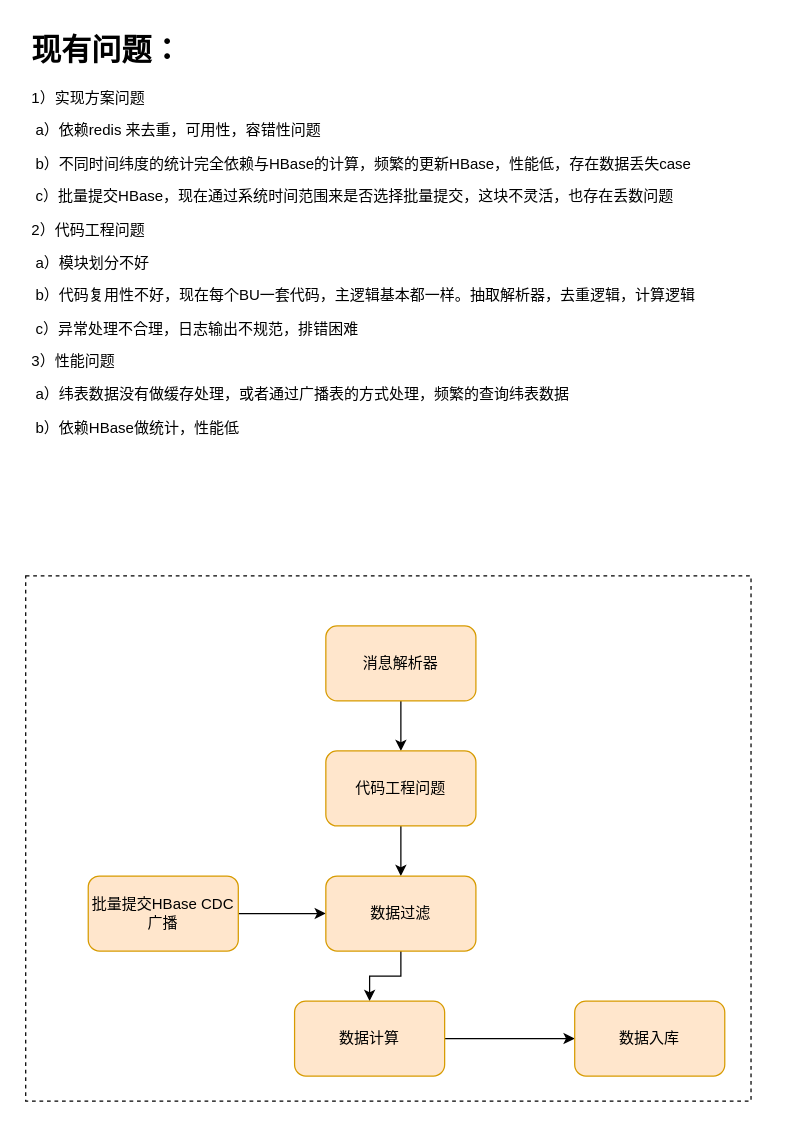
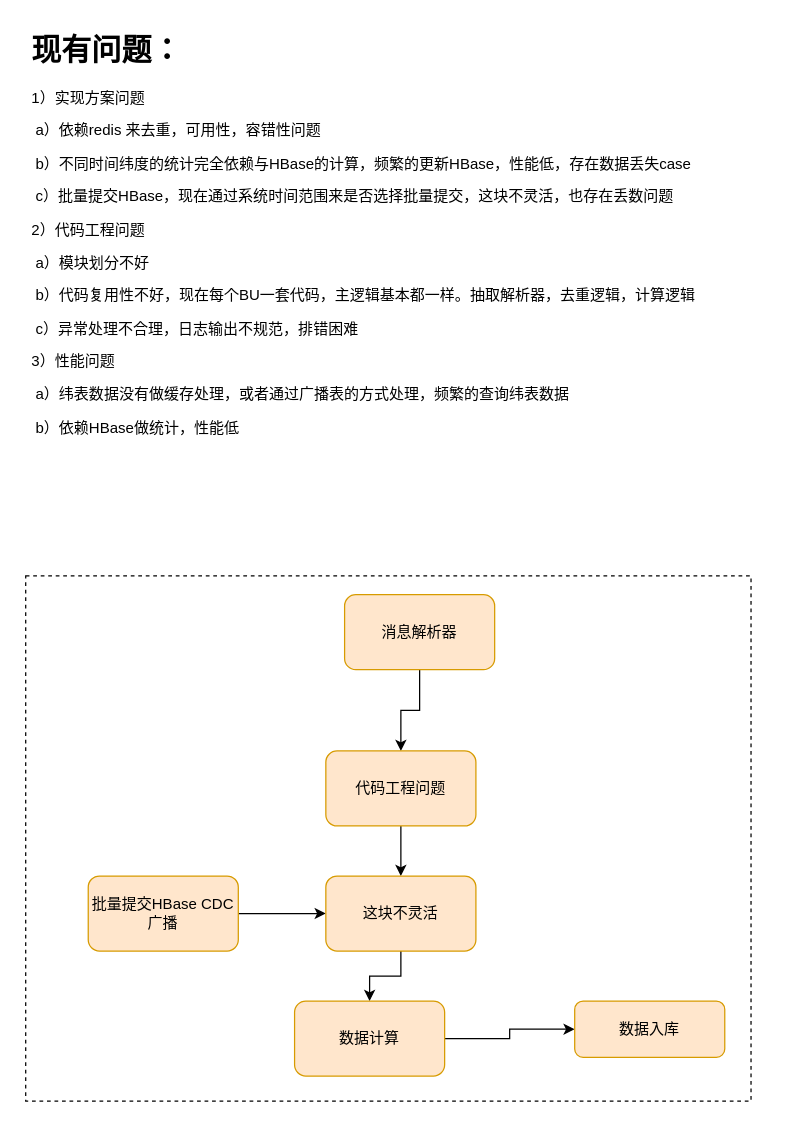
(401, 663) -> (419, 632)
(401, 913) -> (401, 913)
(649, 1038) -> (649, 1029)
